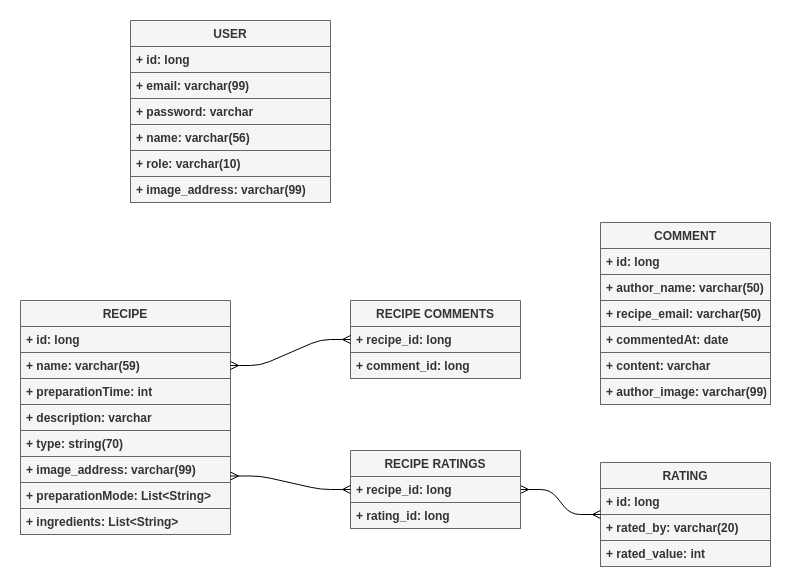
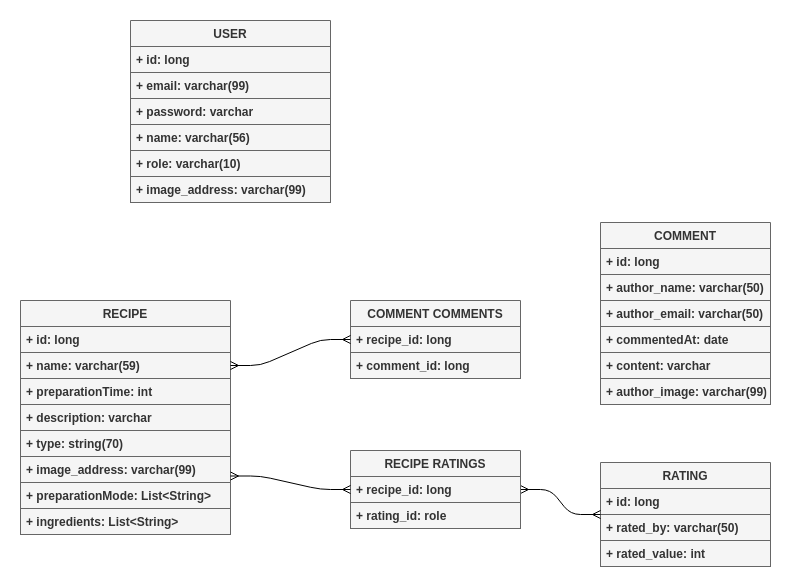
(435, 314) -> (435, 314)
(687, 314) -> (689, 314)
(404, 516) -> (404, 516)
(679, 528) -> (679, 528)
